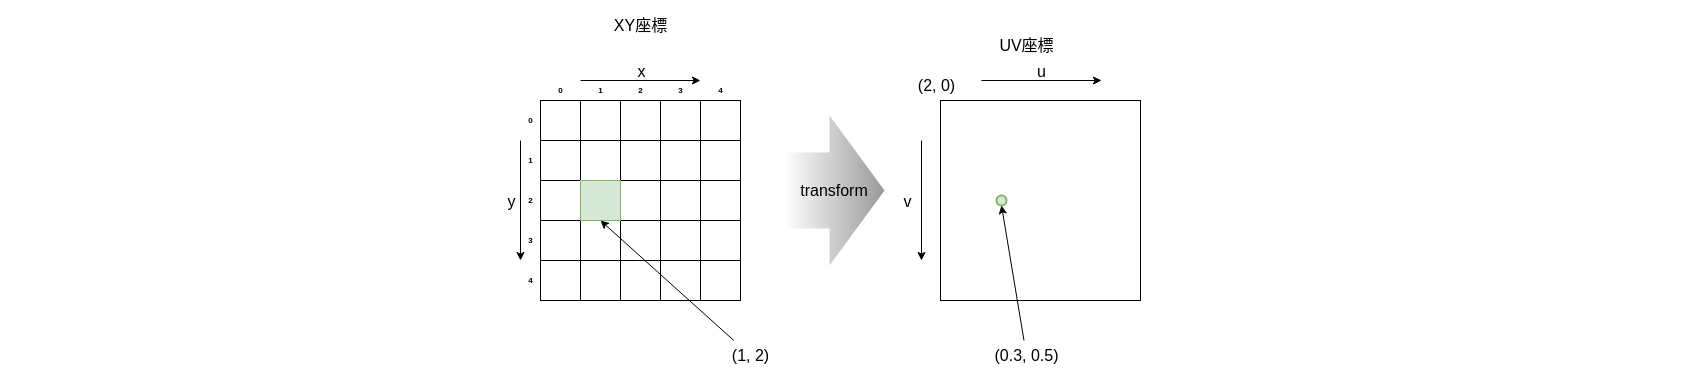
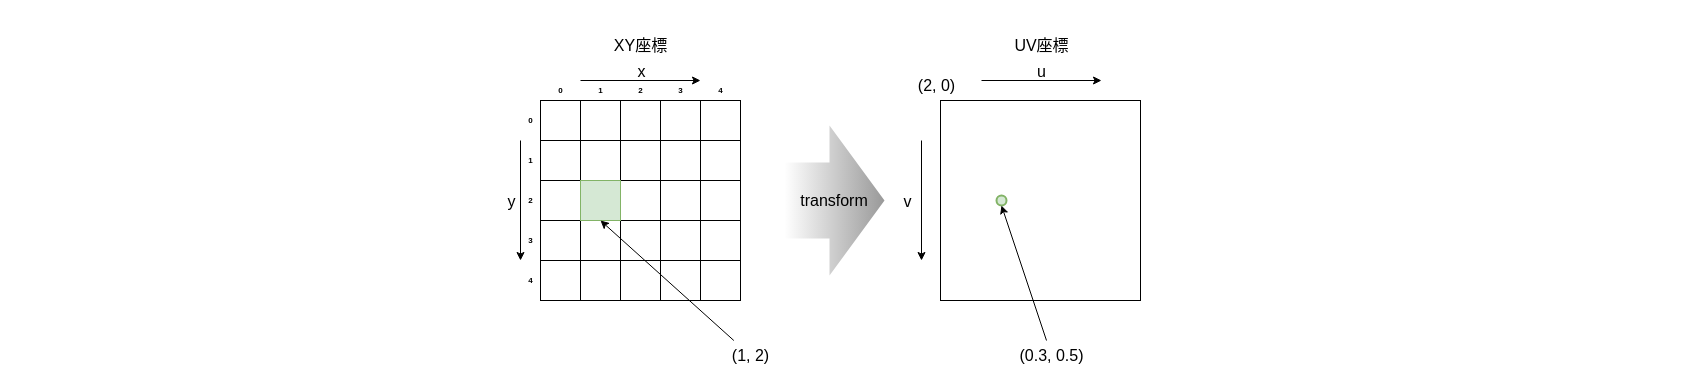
(641, 26) -> (641, 46)
(1027, 46) -> (1042, 46)
(835, 191) -> (835, 201)
(1027, 356) -> (1052, 356)
